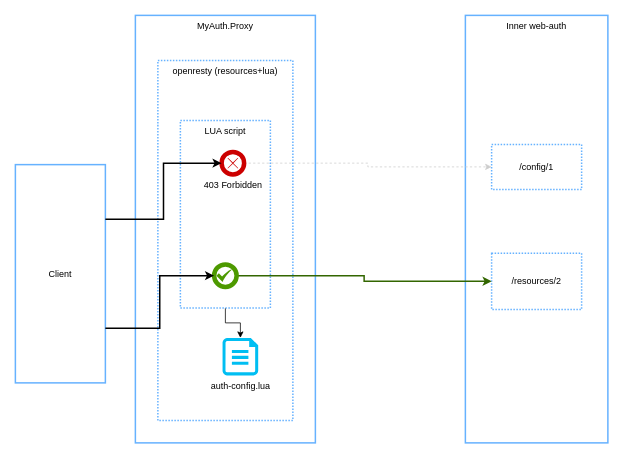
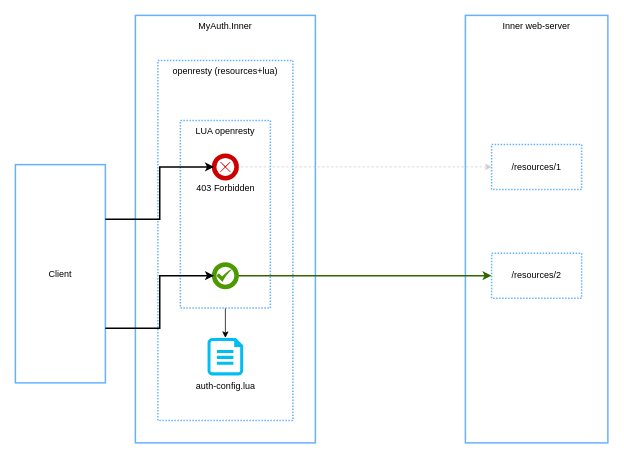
(225, 26) -> (225, 26)
(537, 26) -> (537, 26)
(225, 131) -> (225, 131)
(233, 163) -> (225, 167)
(537, 167) -> (537, 167)
(537, 281) -> (537, 276)
(240, 357) -> (225, 357)
